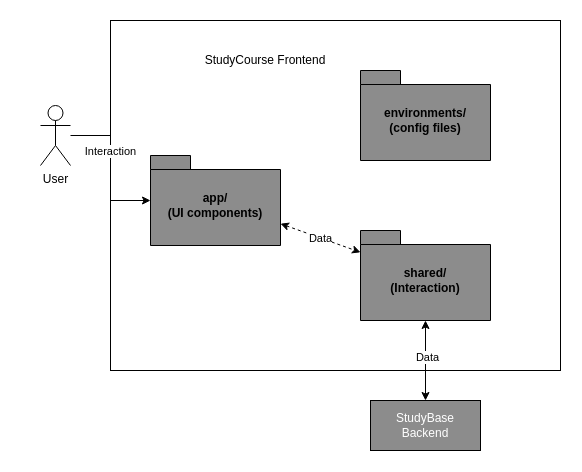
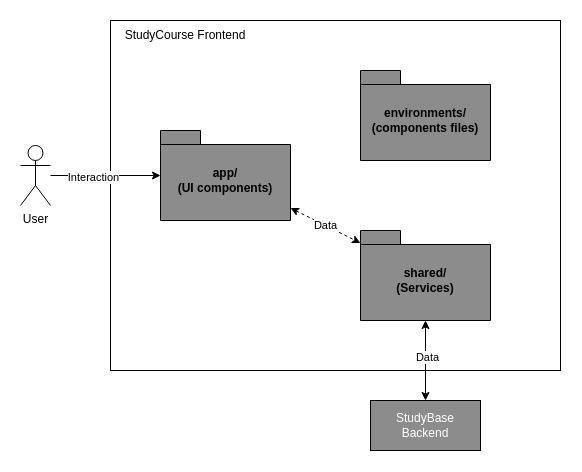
(266, 61) -> (186, 36)
(426, 121) -> (426, 121)
(56, 136) -> (36, 176)
(216, 201) -> (226, 176)
(426, 281) -> (426, 281)
